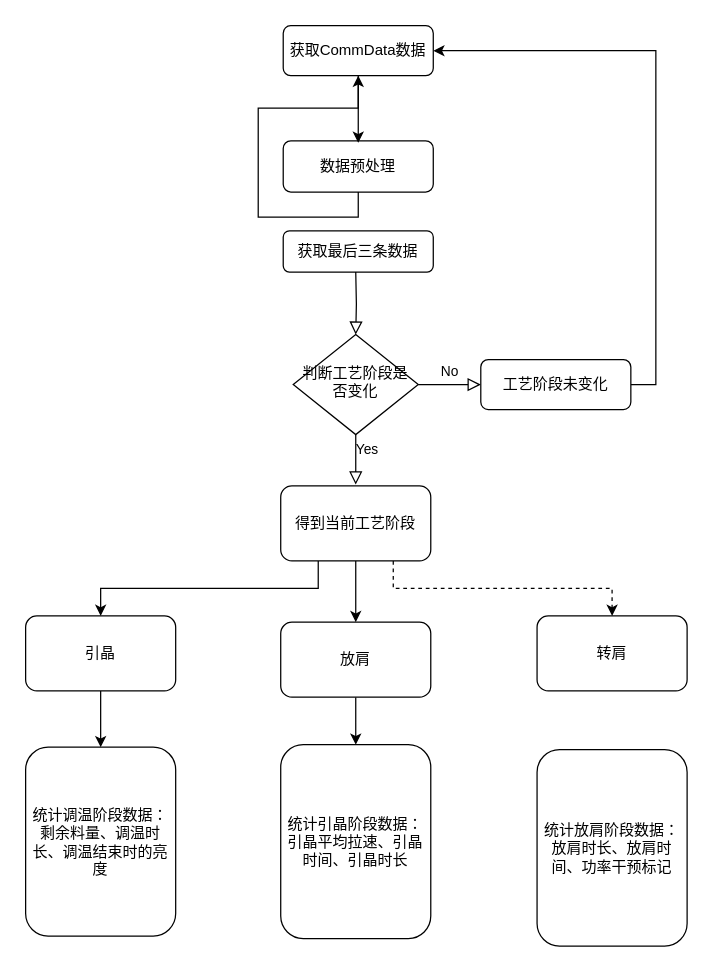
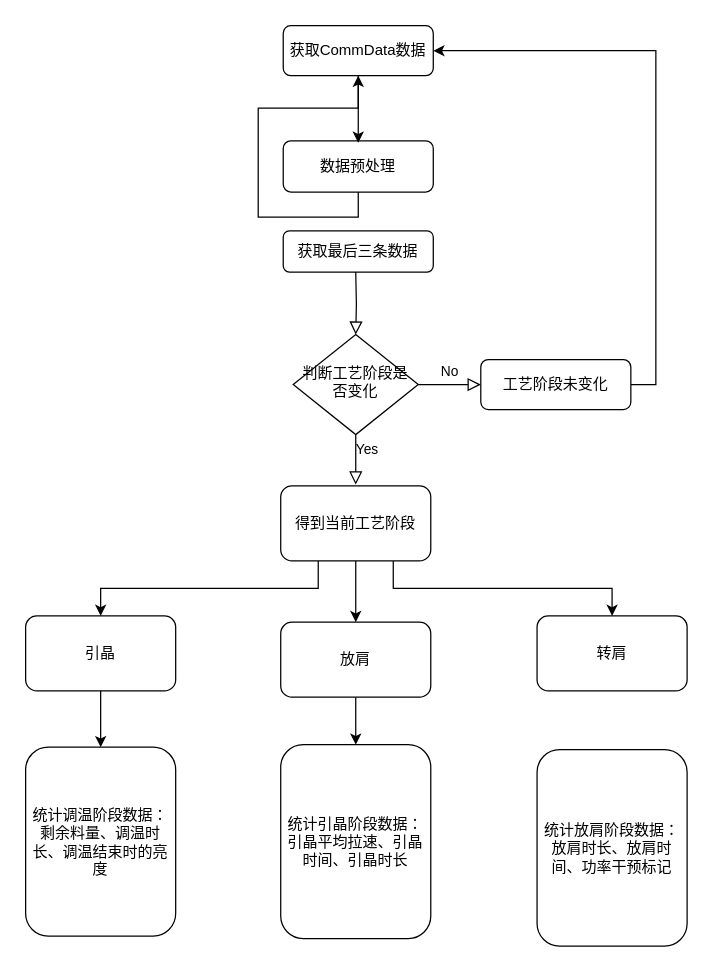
(498, 588) -> (498, 588)
